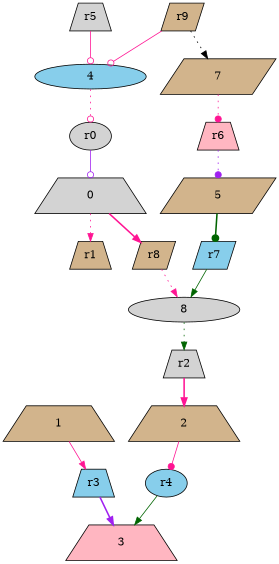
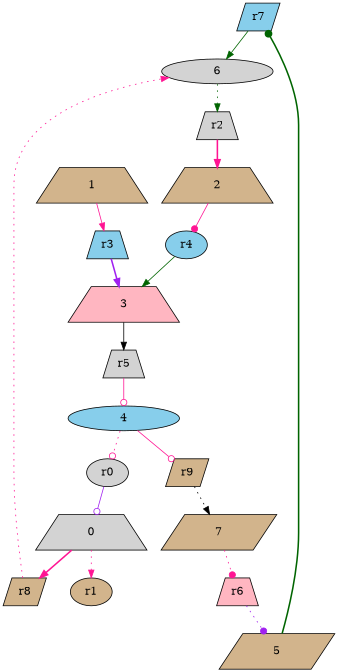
(138, 46) -> (153, 444)
(91, 255) -> (91, 592)
(184, 310) -> (217, 71)
none -> (124, 332)
